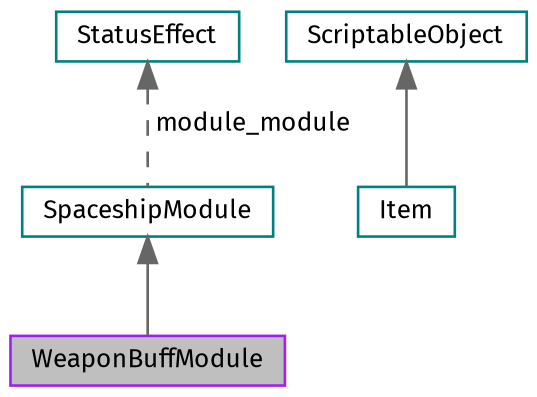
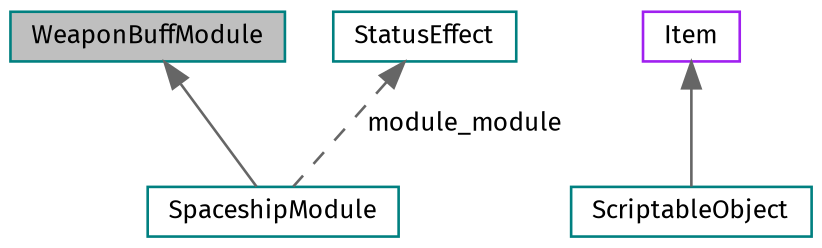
(406, 138) -> (691, 138)
(406, 212) -> (691, 37)
(148, 300) -> (219, 135)
(148, 361) -> (148, 37)
